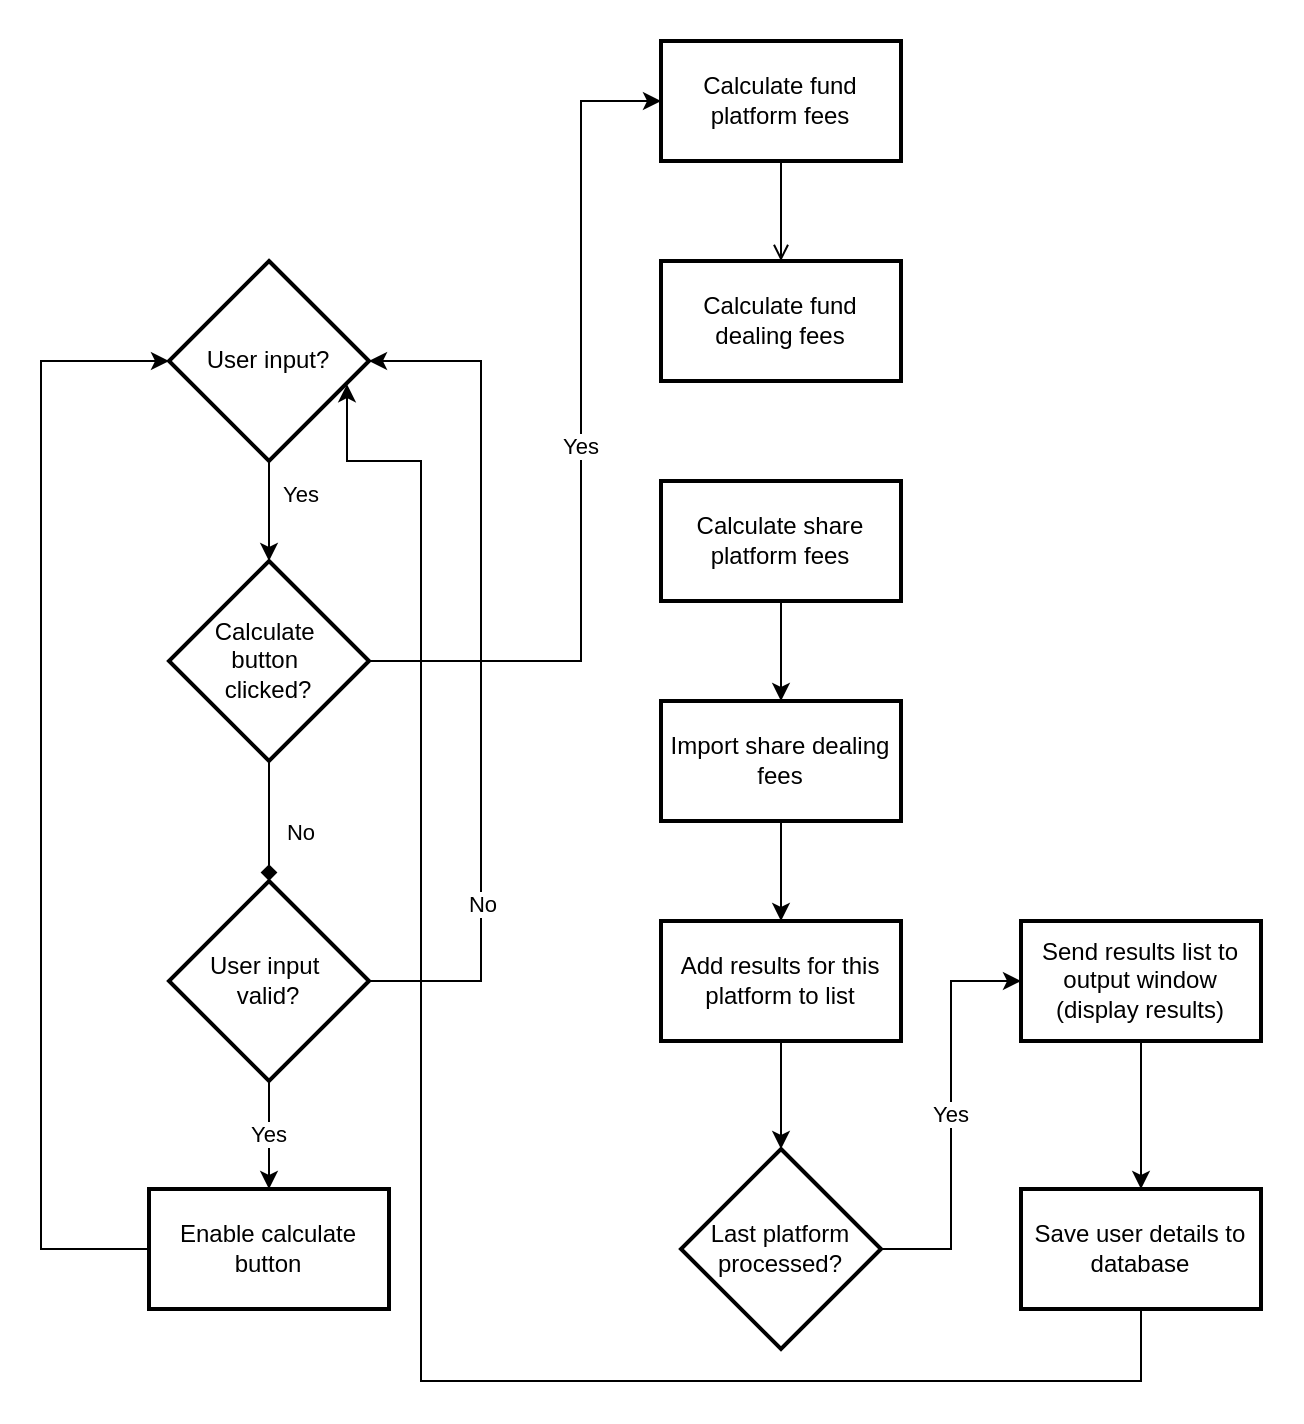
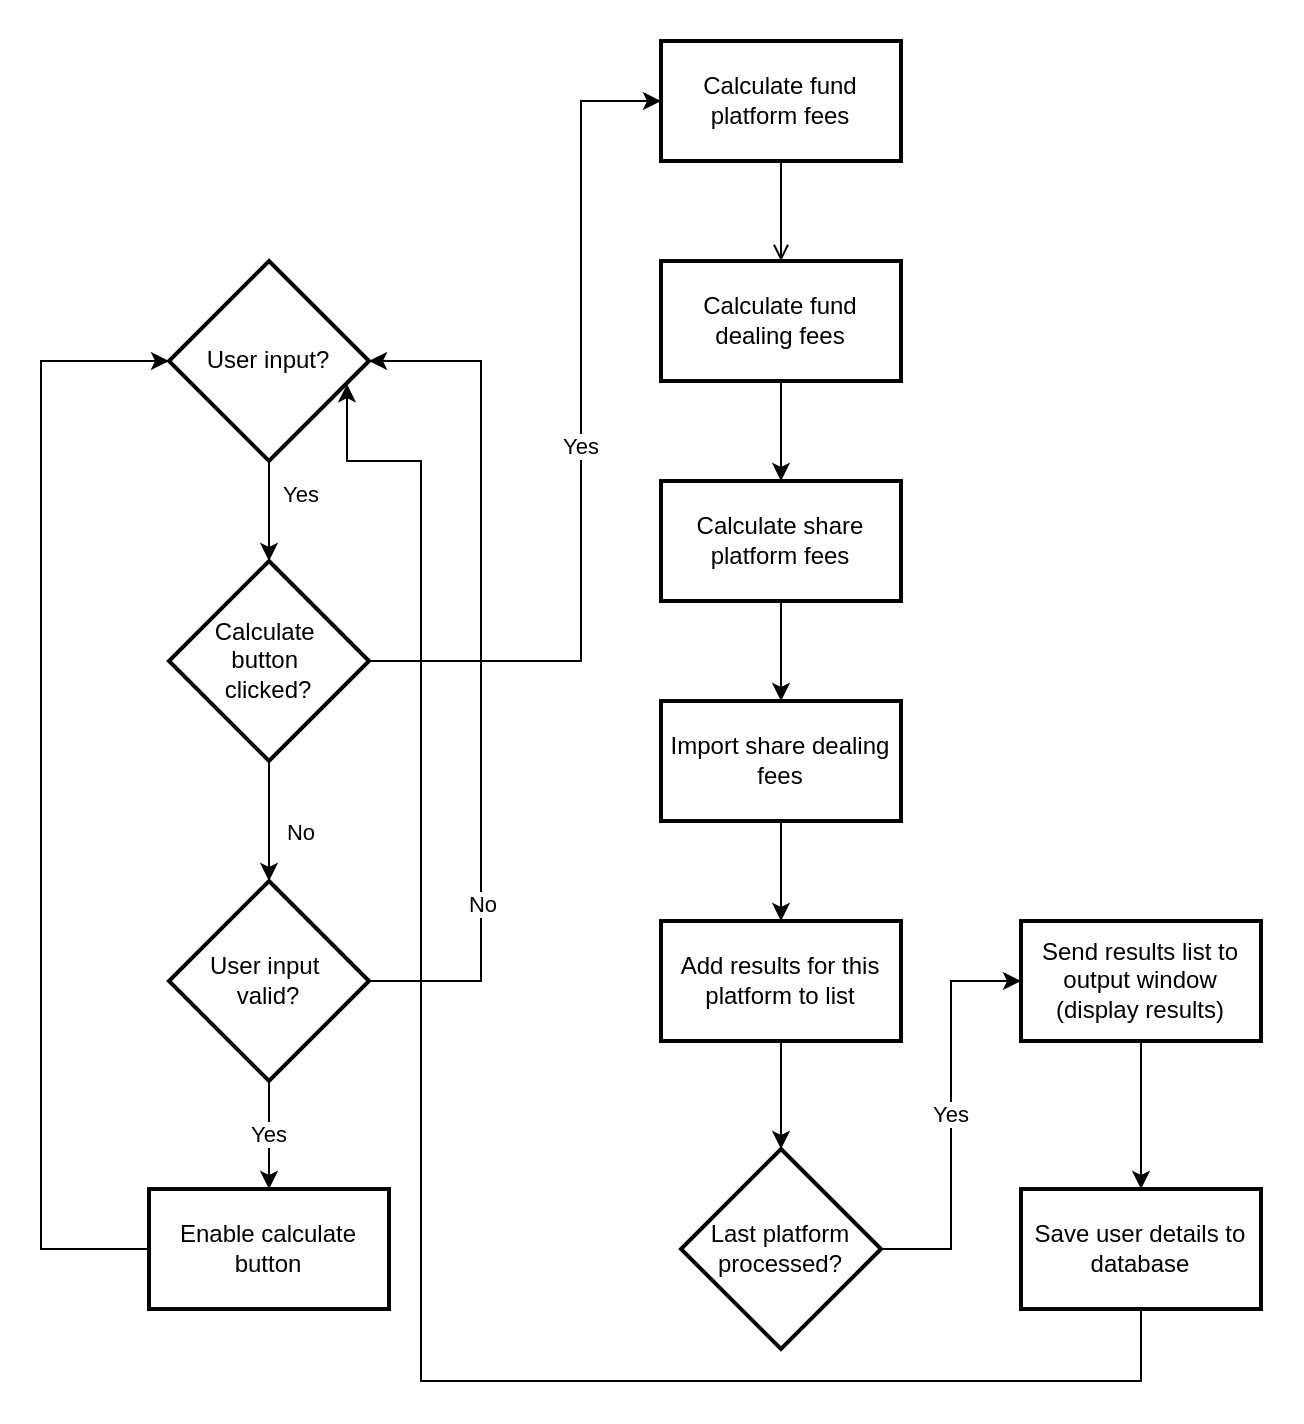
none -> (781, 424)
(269, 865) -> (269, 866)
